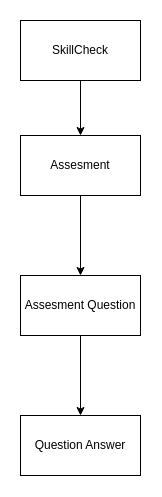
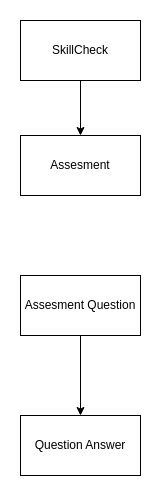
(81, 232) -> none
